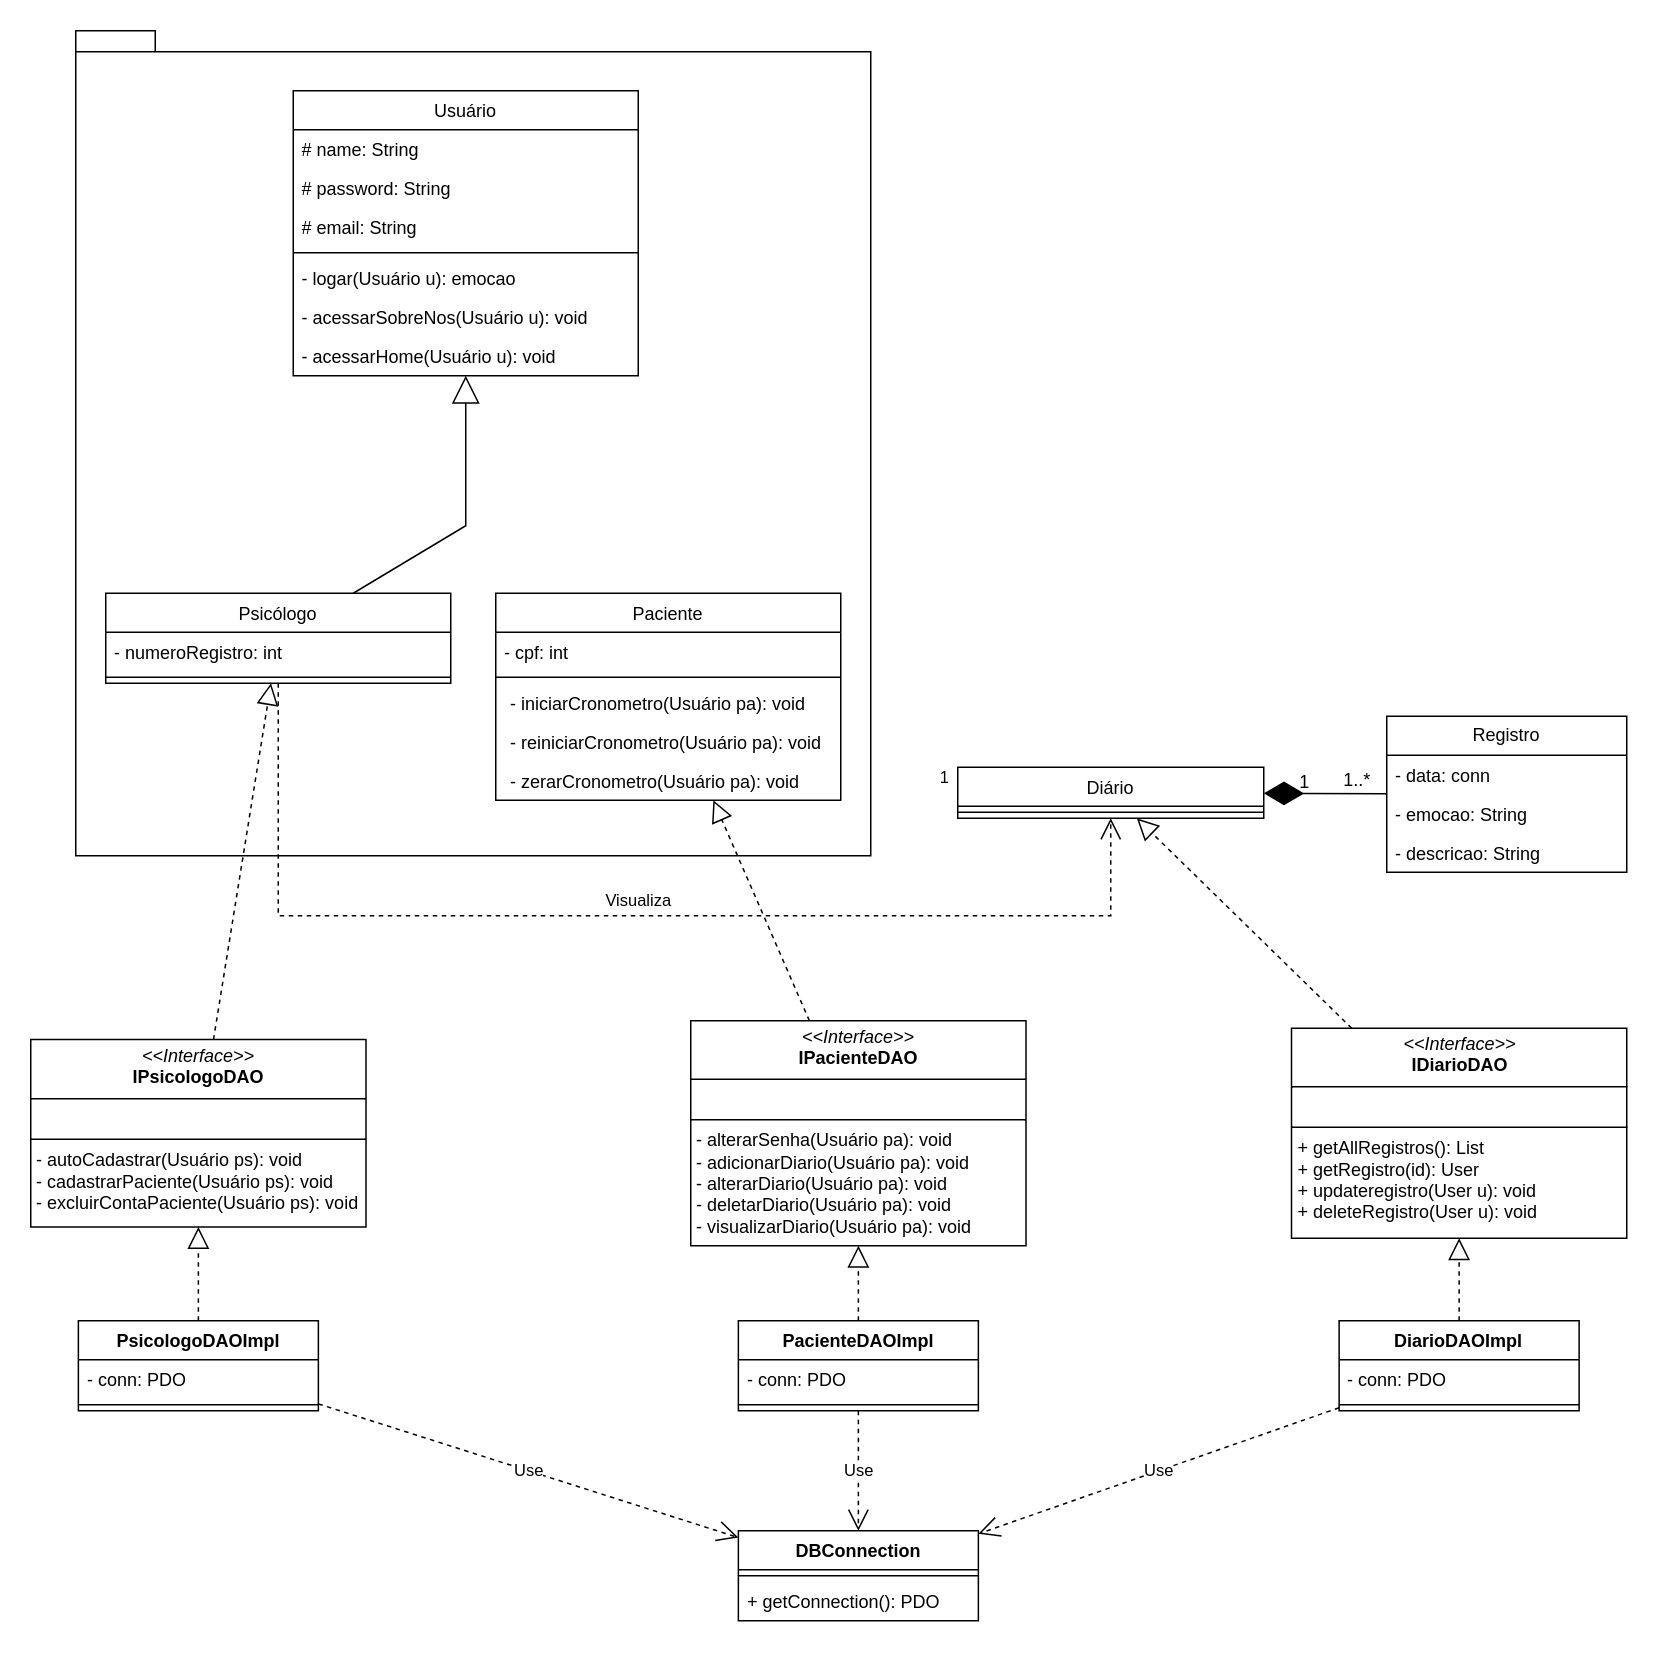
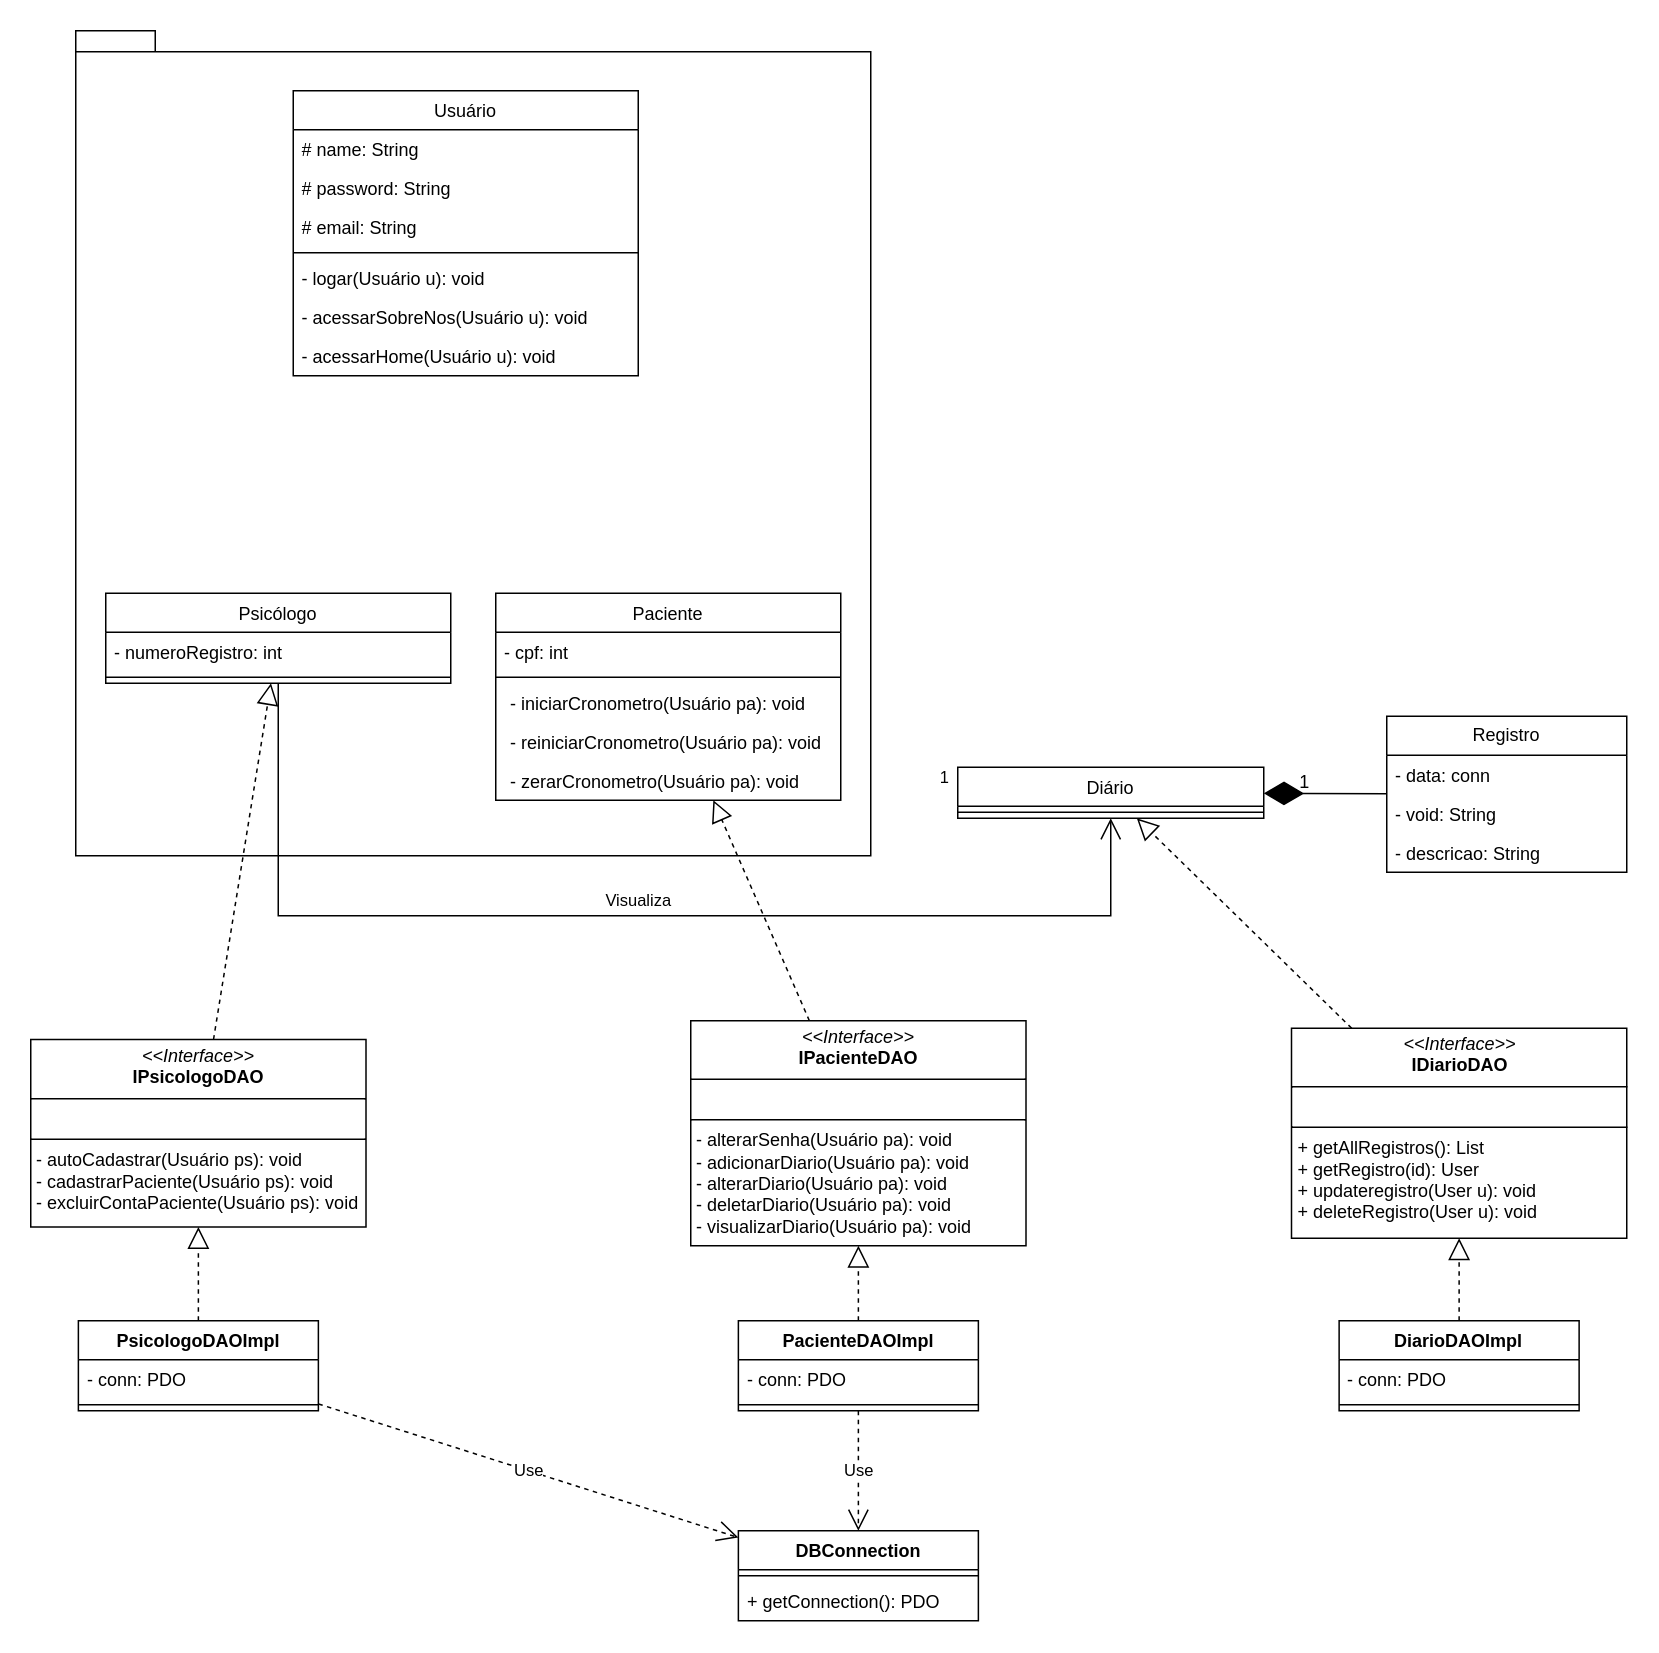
(419, 280) -> (407, 280)
(461, 528) -> none
(1357, 781) -> none
(1467, 816) -> (1455, 816)
(626, 916) -> (626, 916)
(1159, 1471) -> none
